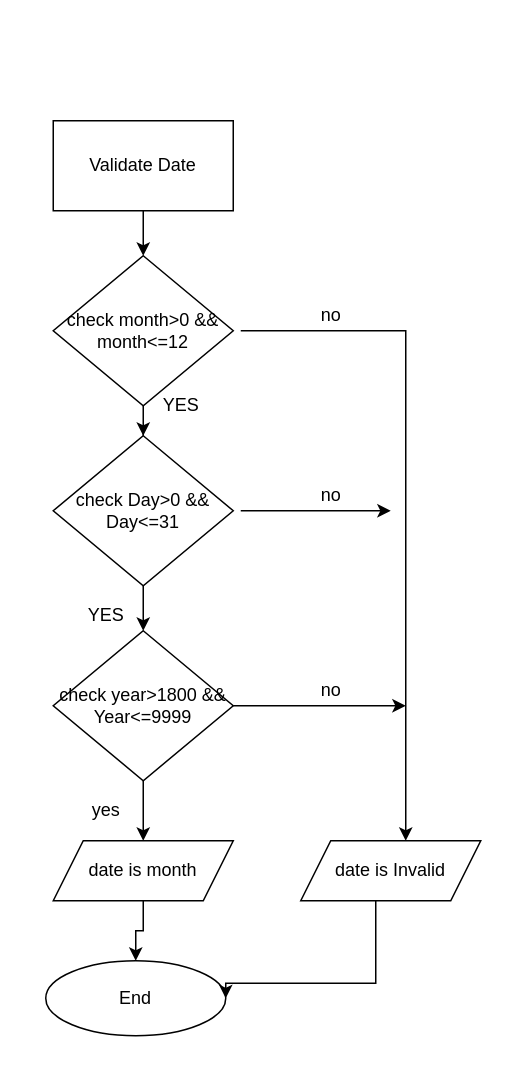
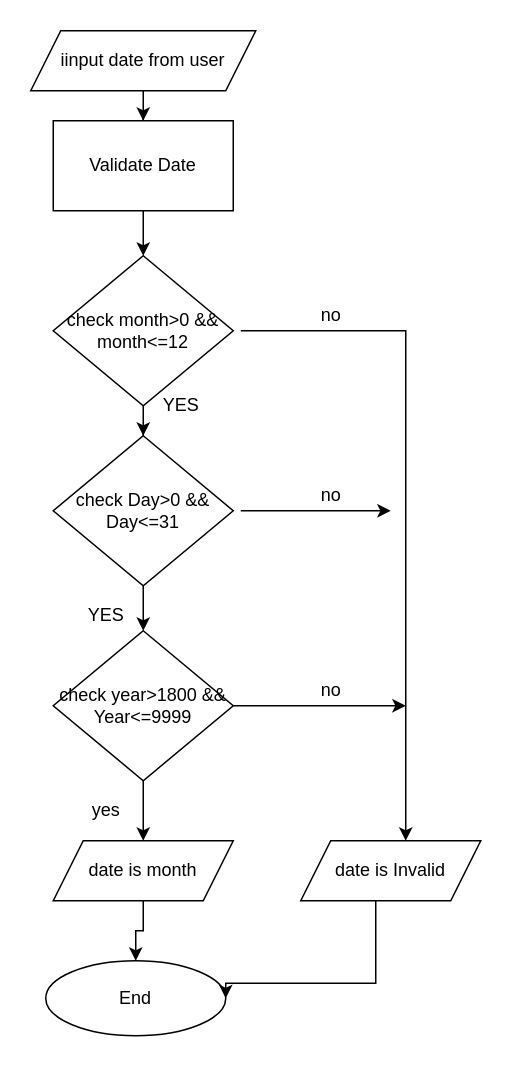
none -> (143, 61)
none -> (143, 111)
